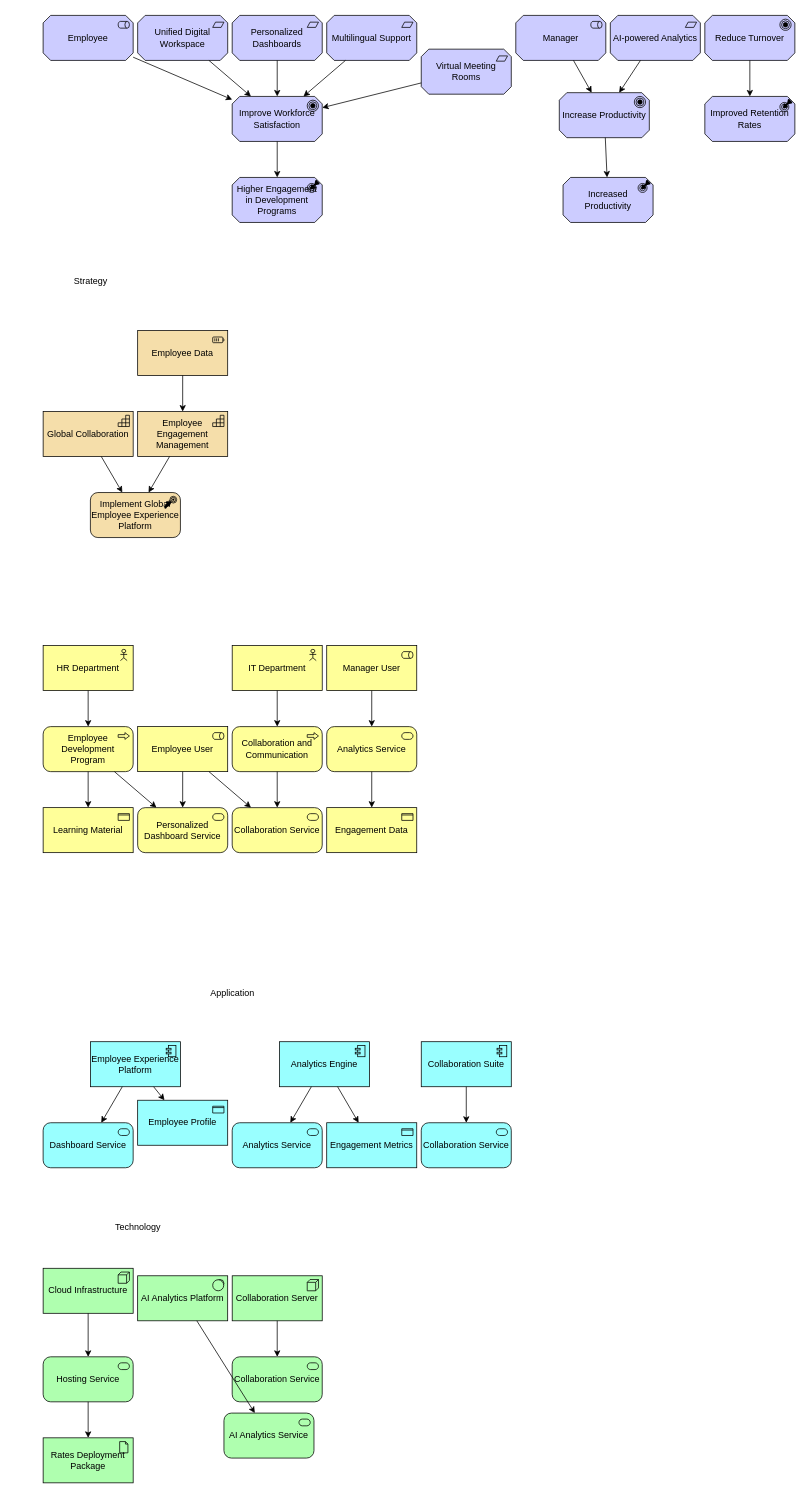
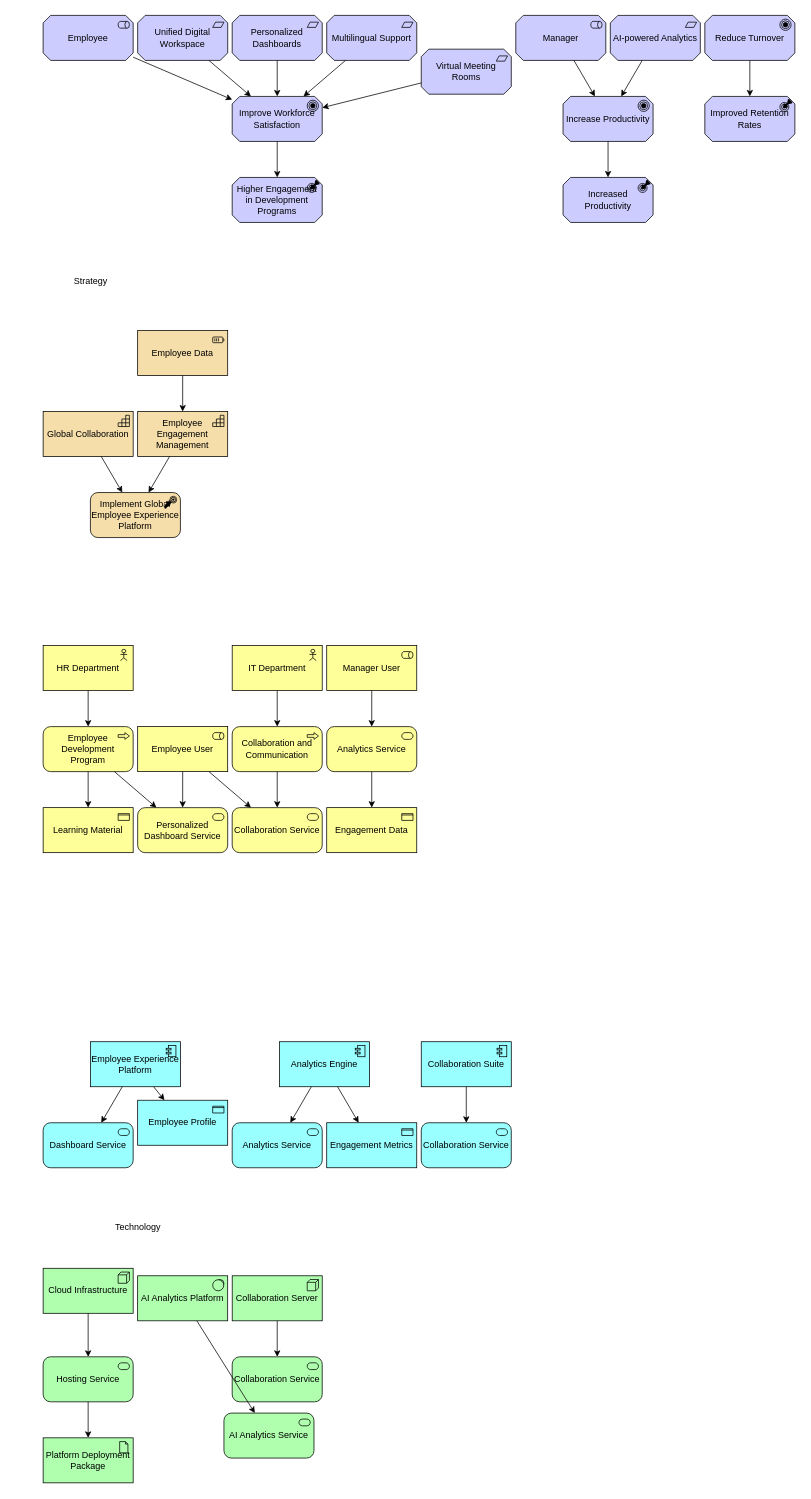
(604, 115) -> (608, 119)
(232, 993) -> none
(88, 1460) -> (88, 1460)
